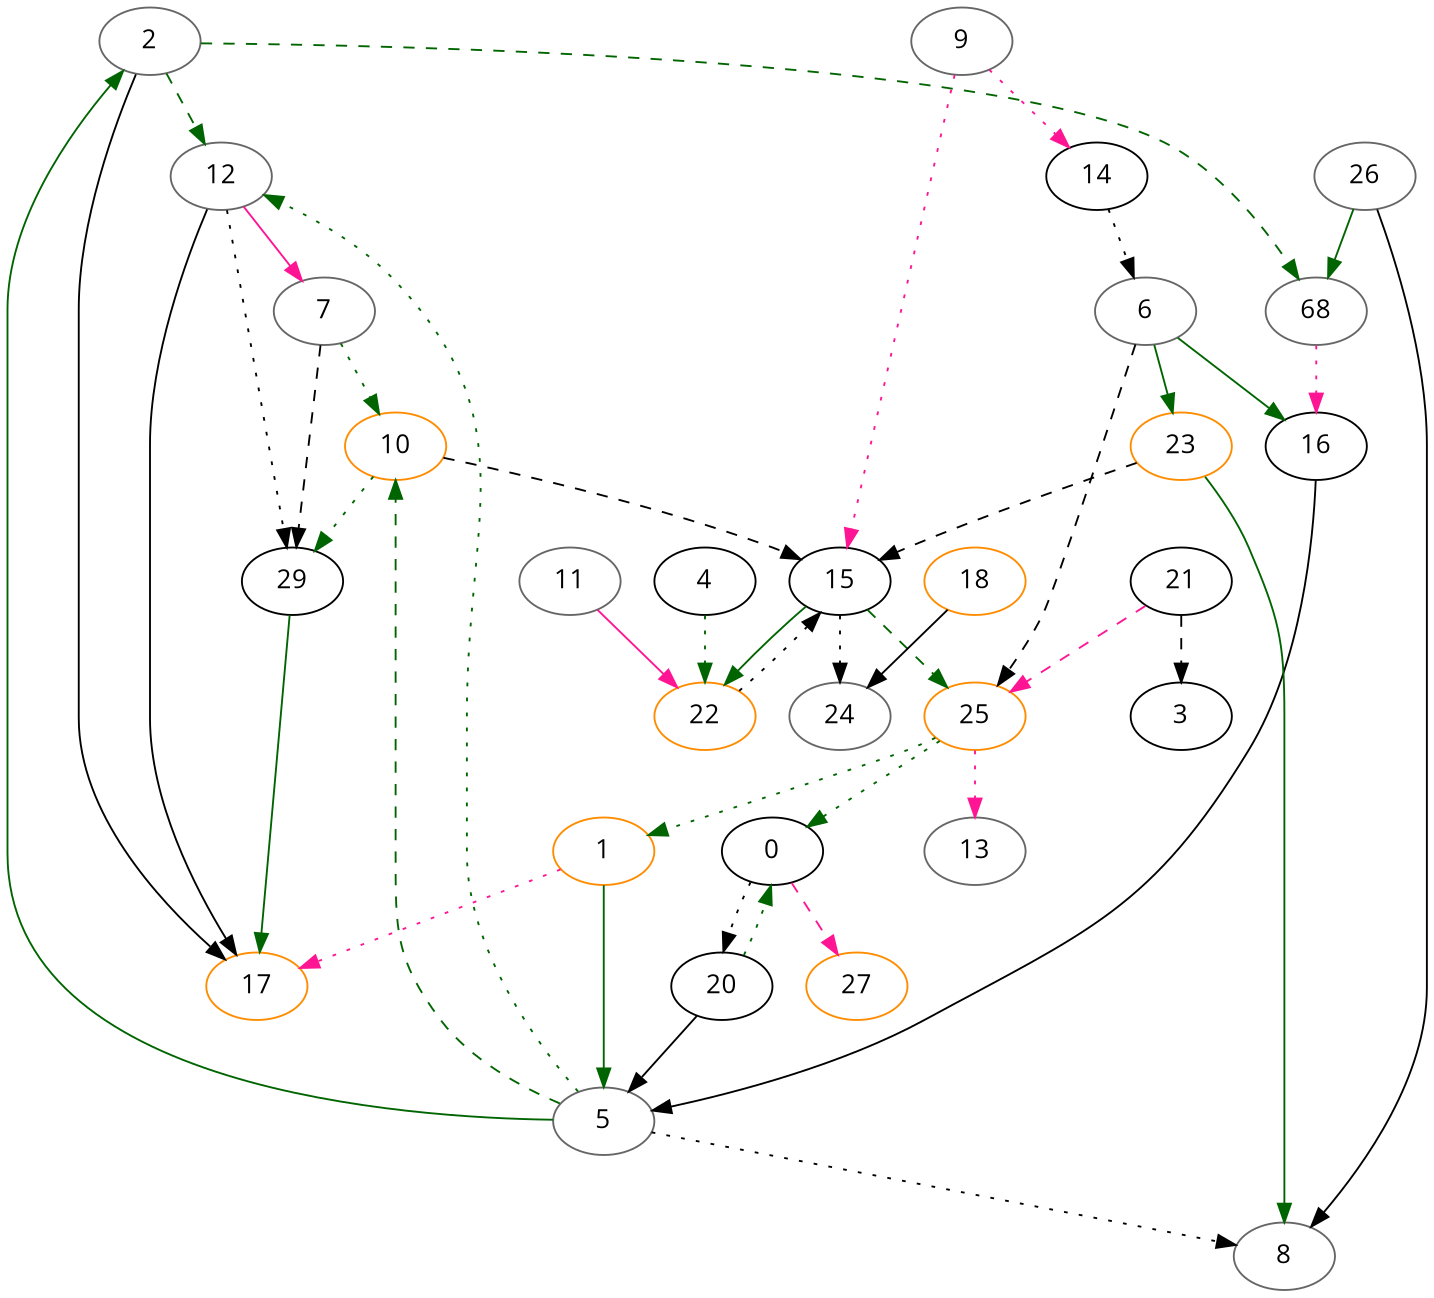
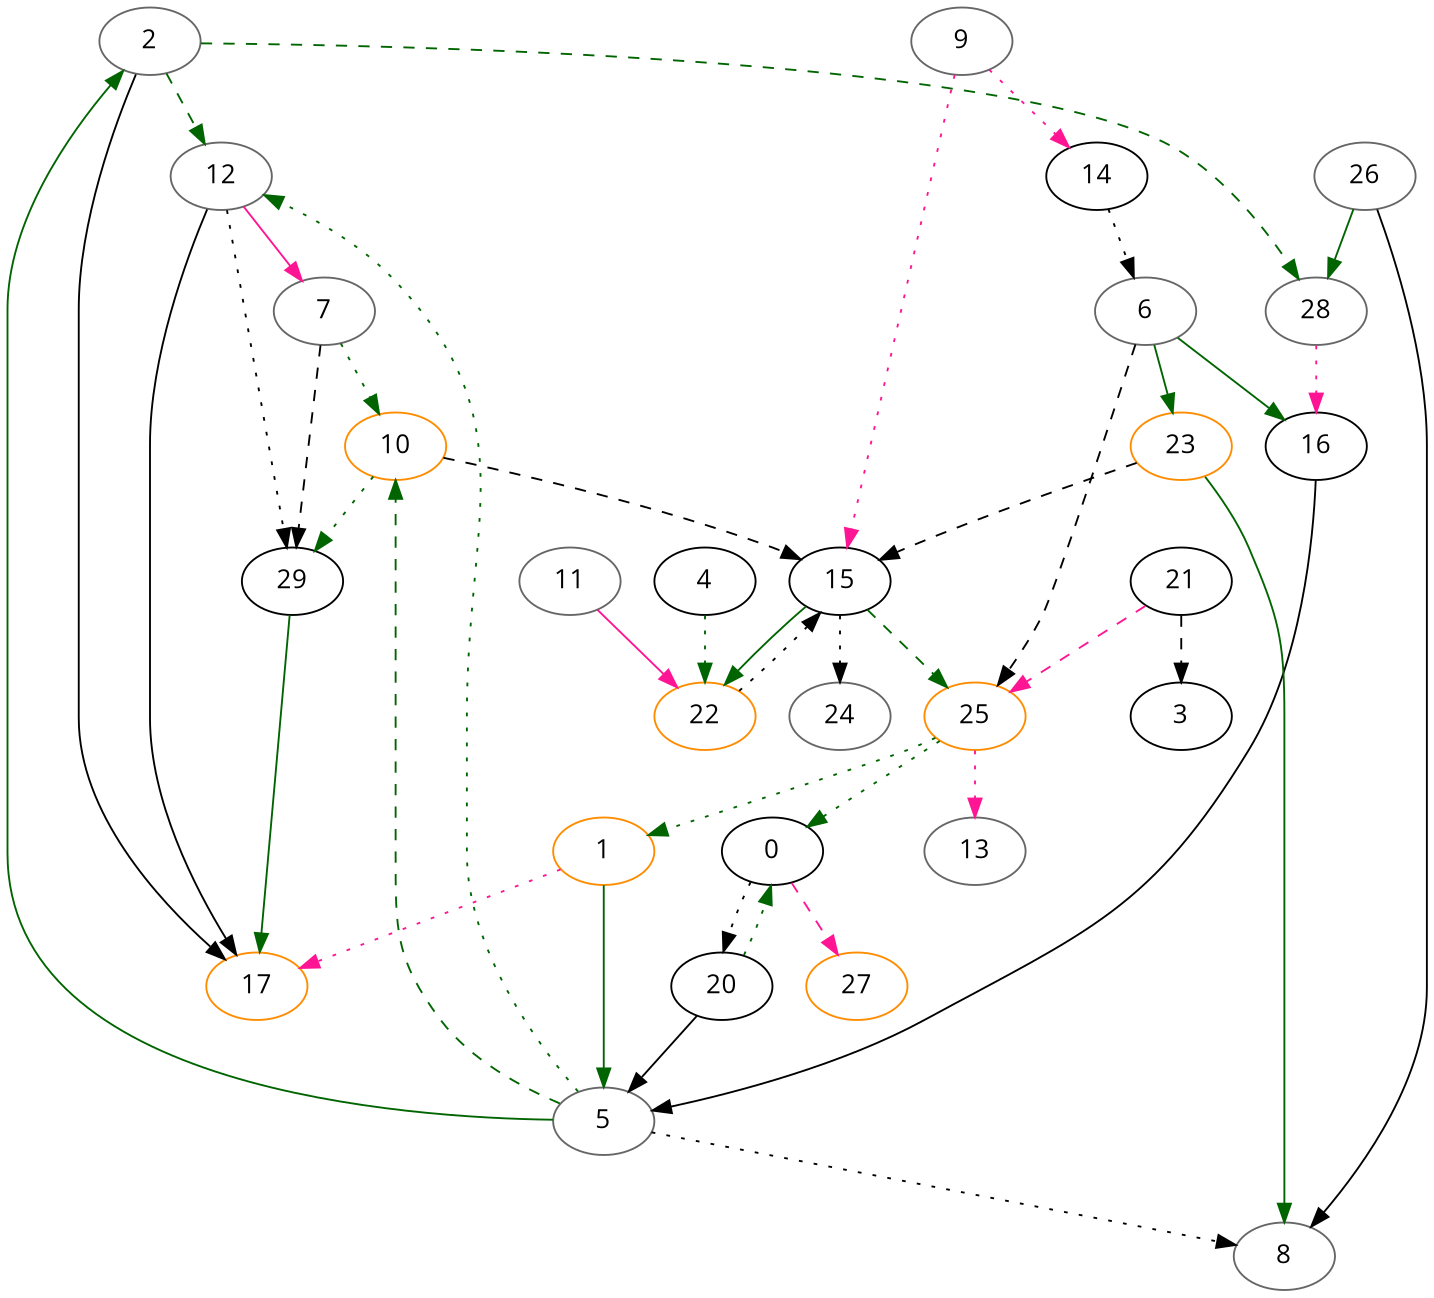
(1316, 311) -> (1316, 311)
(975, 581) -> none
